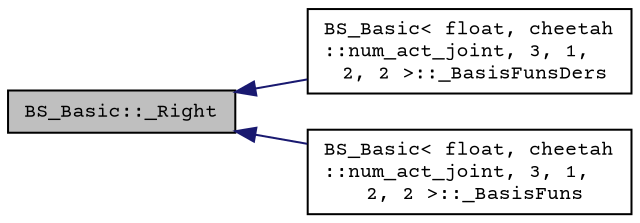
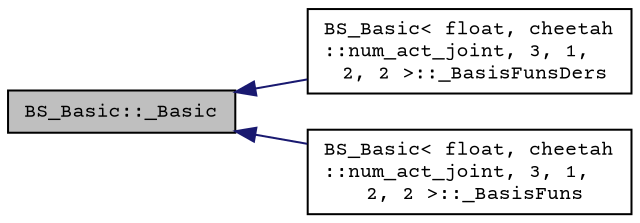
(122, 112) -> (122, 112)
